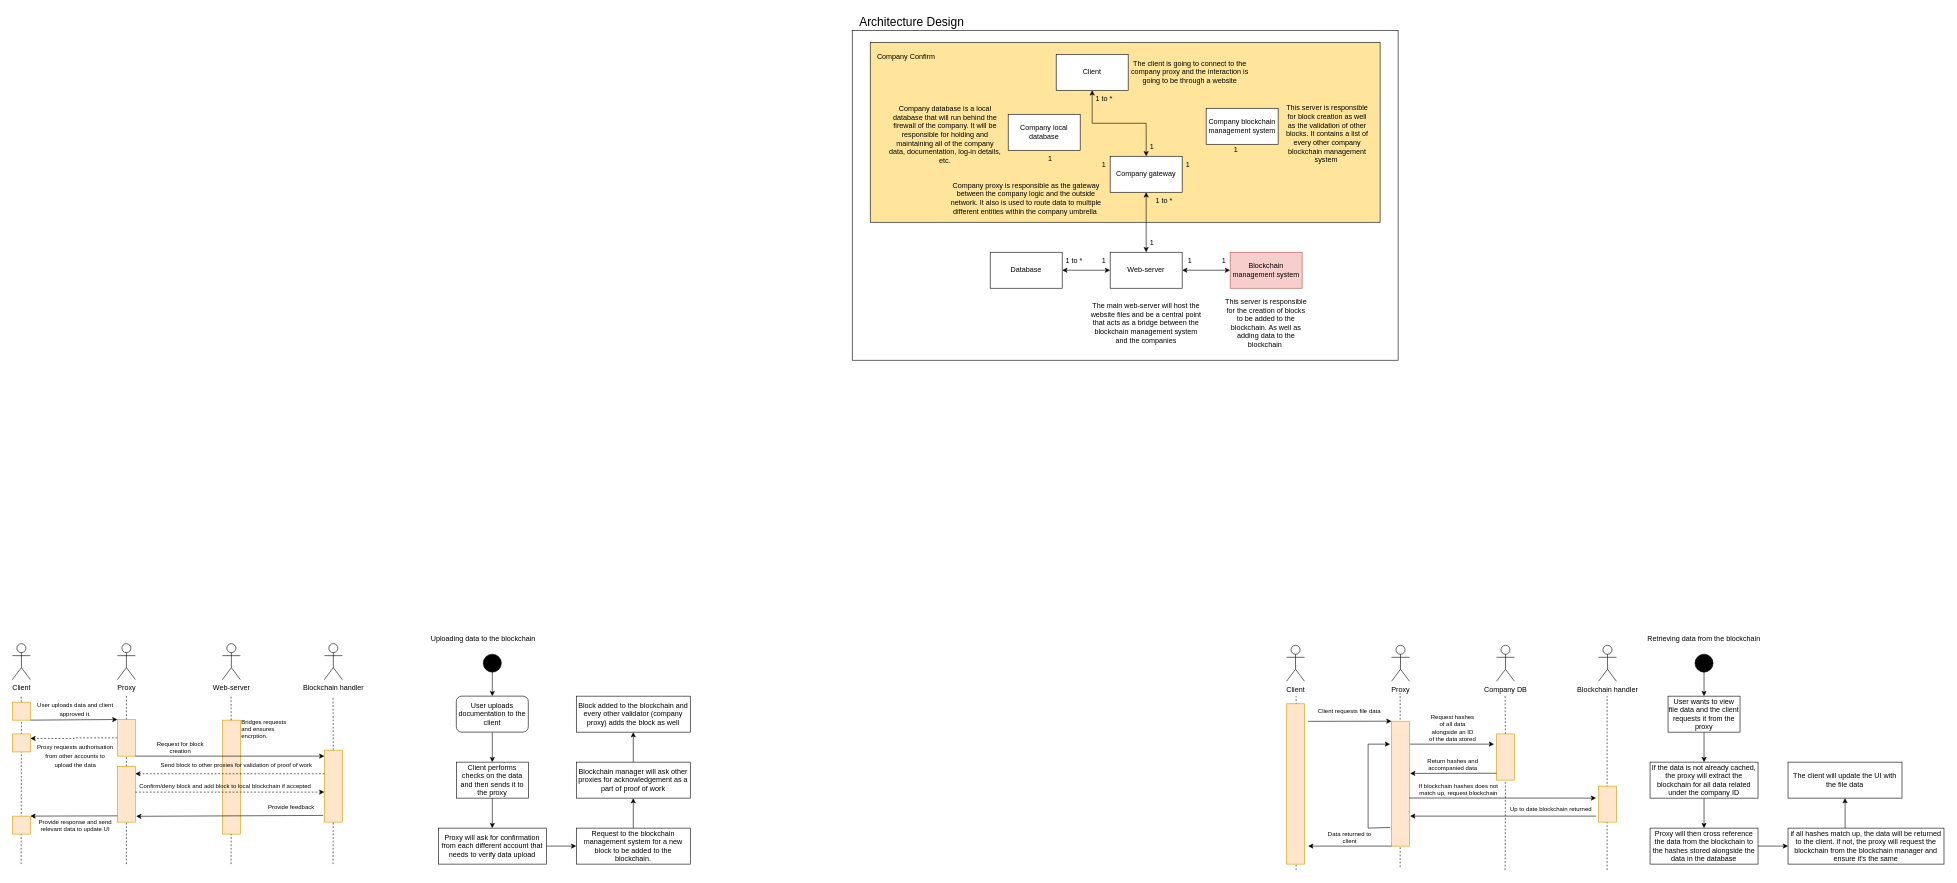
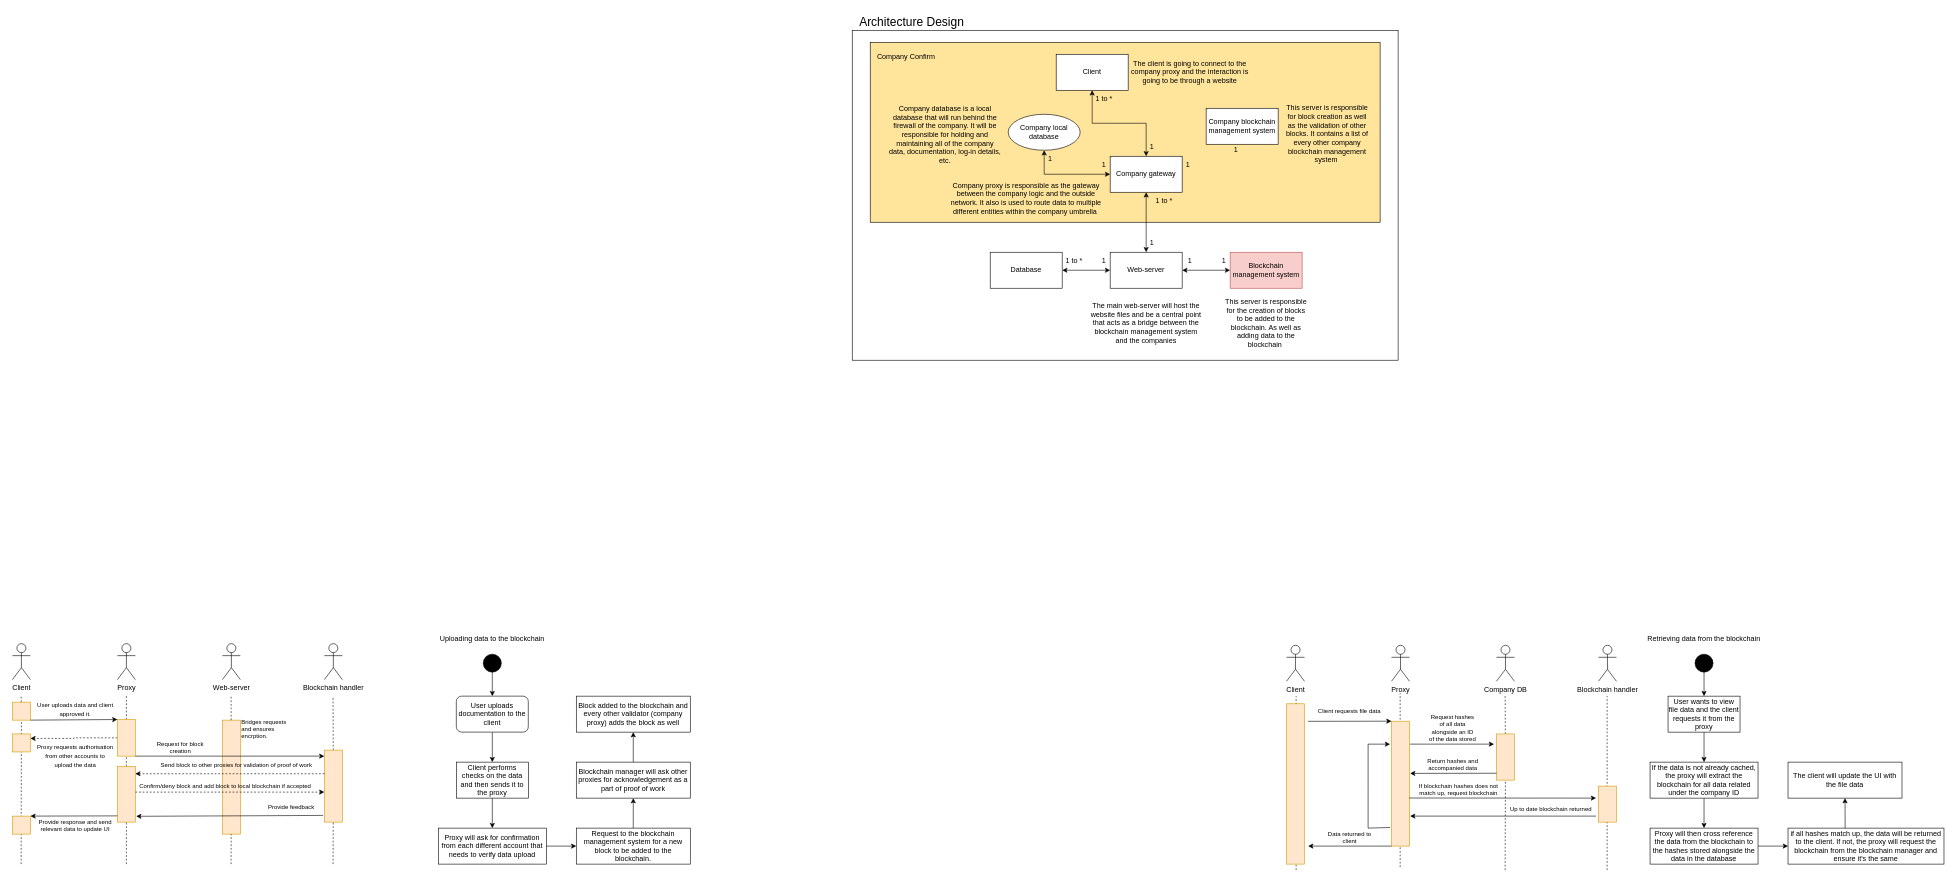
(1044, 132) -> (1044, 132)
none -> (1105, 174)
(483, 639) -> (492, 639)
